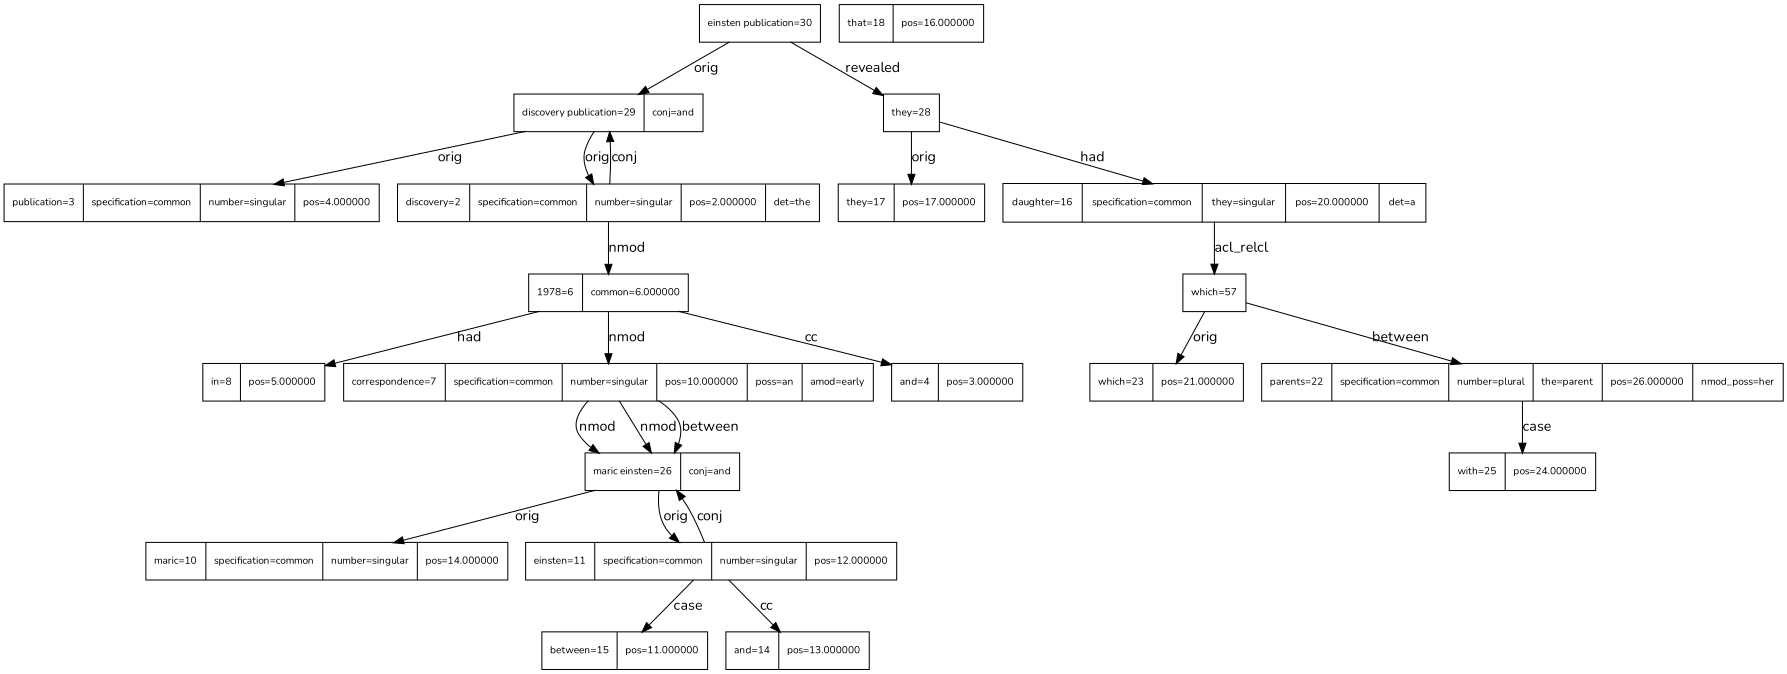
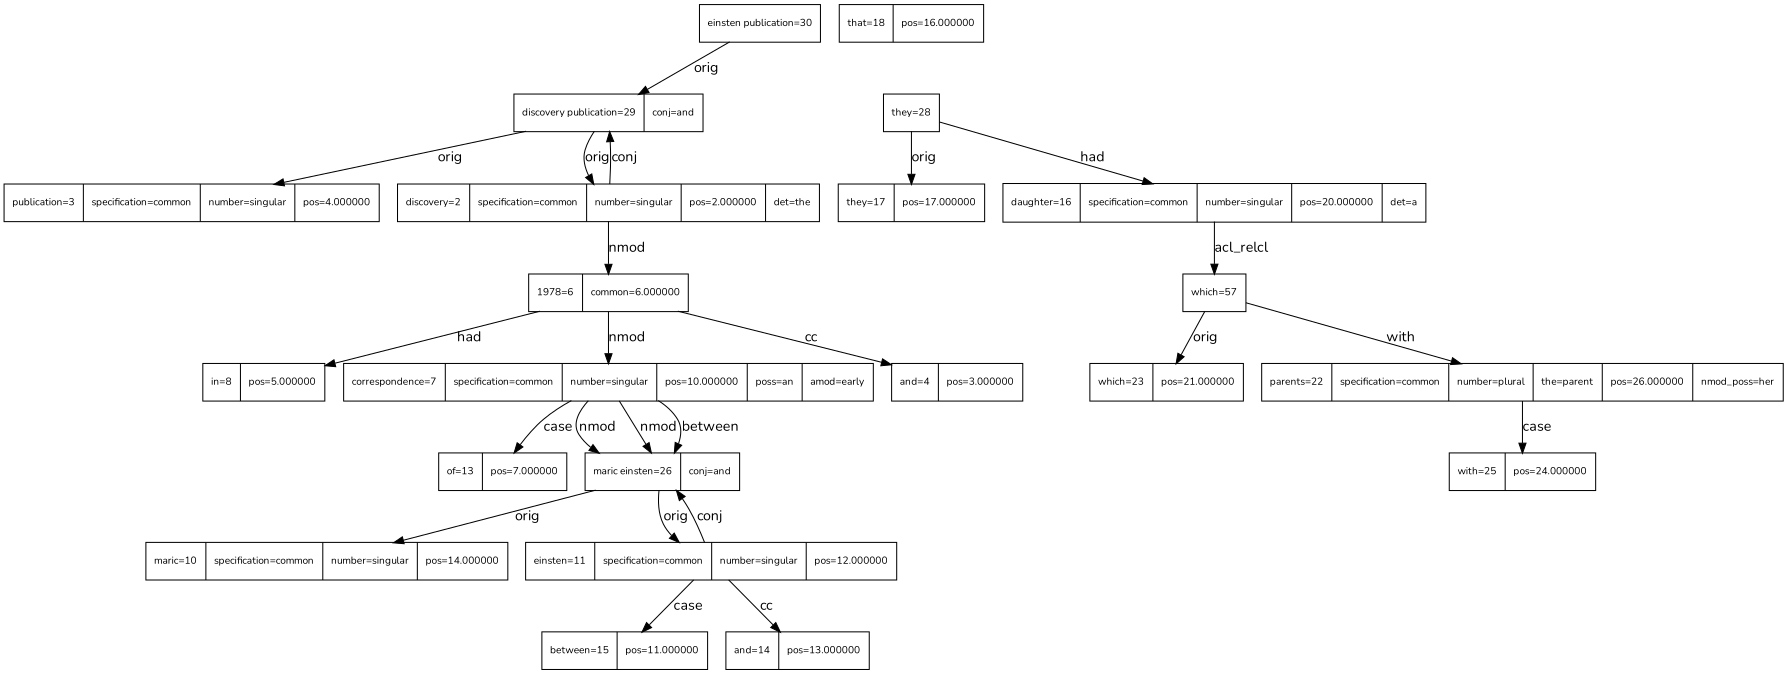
(832, 66) -> none
(1244, 202) -> (1244, 202)
(1401, 338) -> (1401, 338)
none -> (503, 472)
